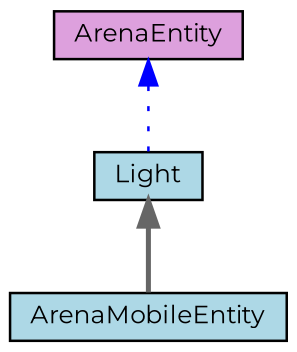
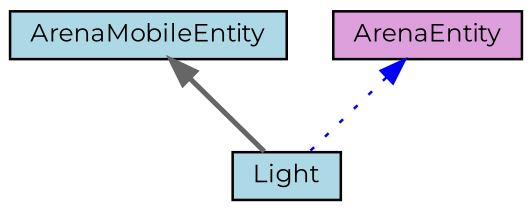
(148, 260) -> (227, 115)
